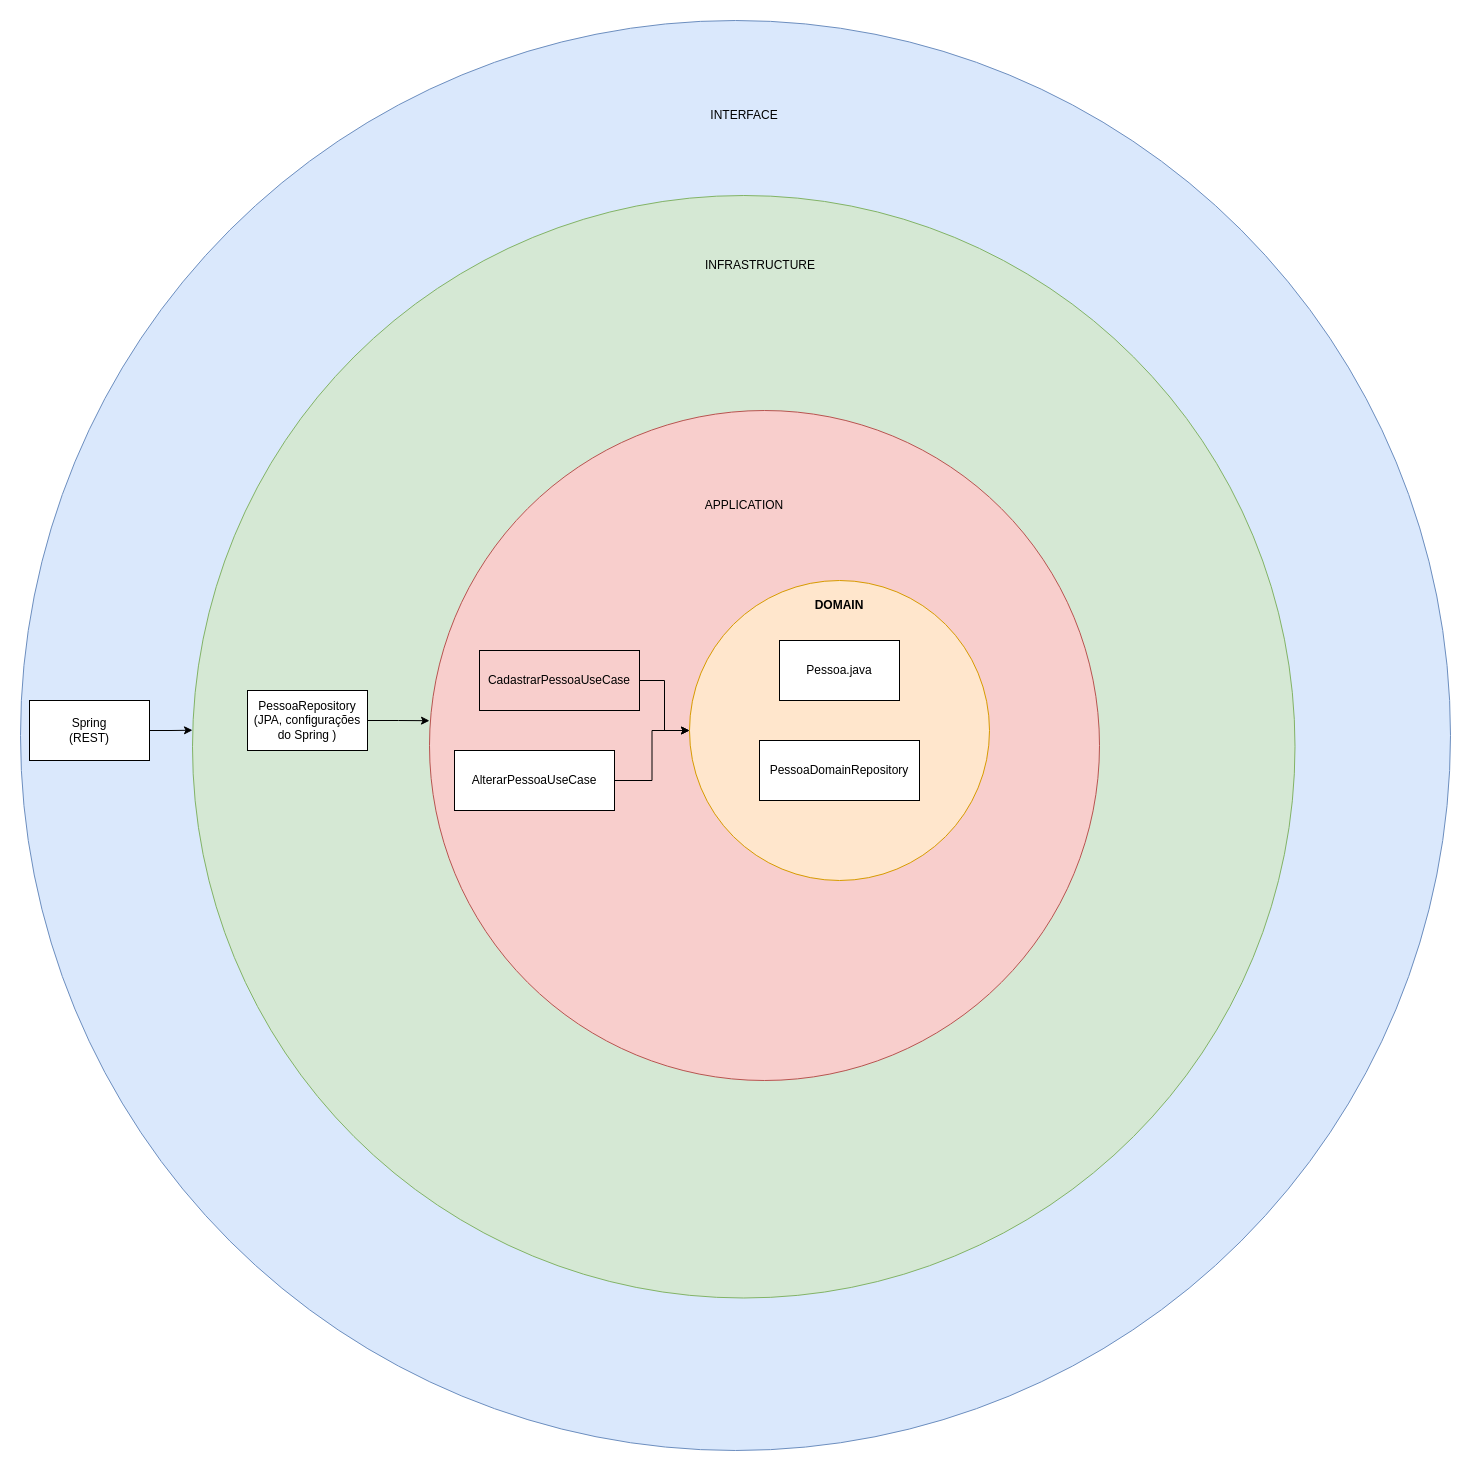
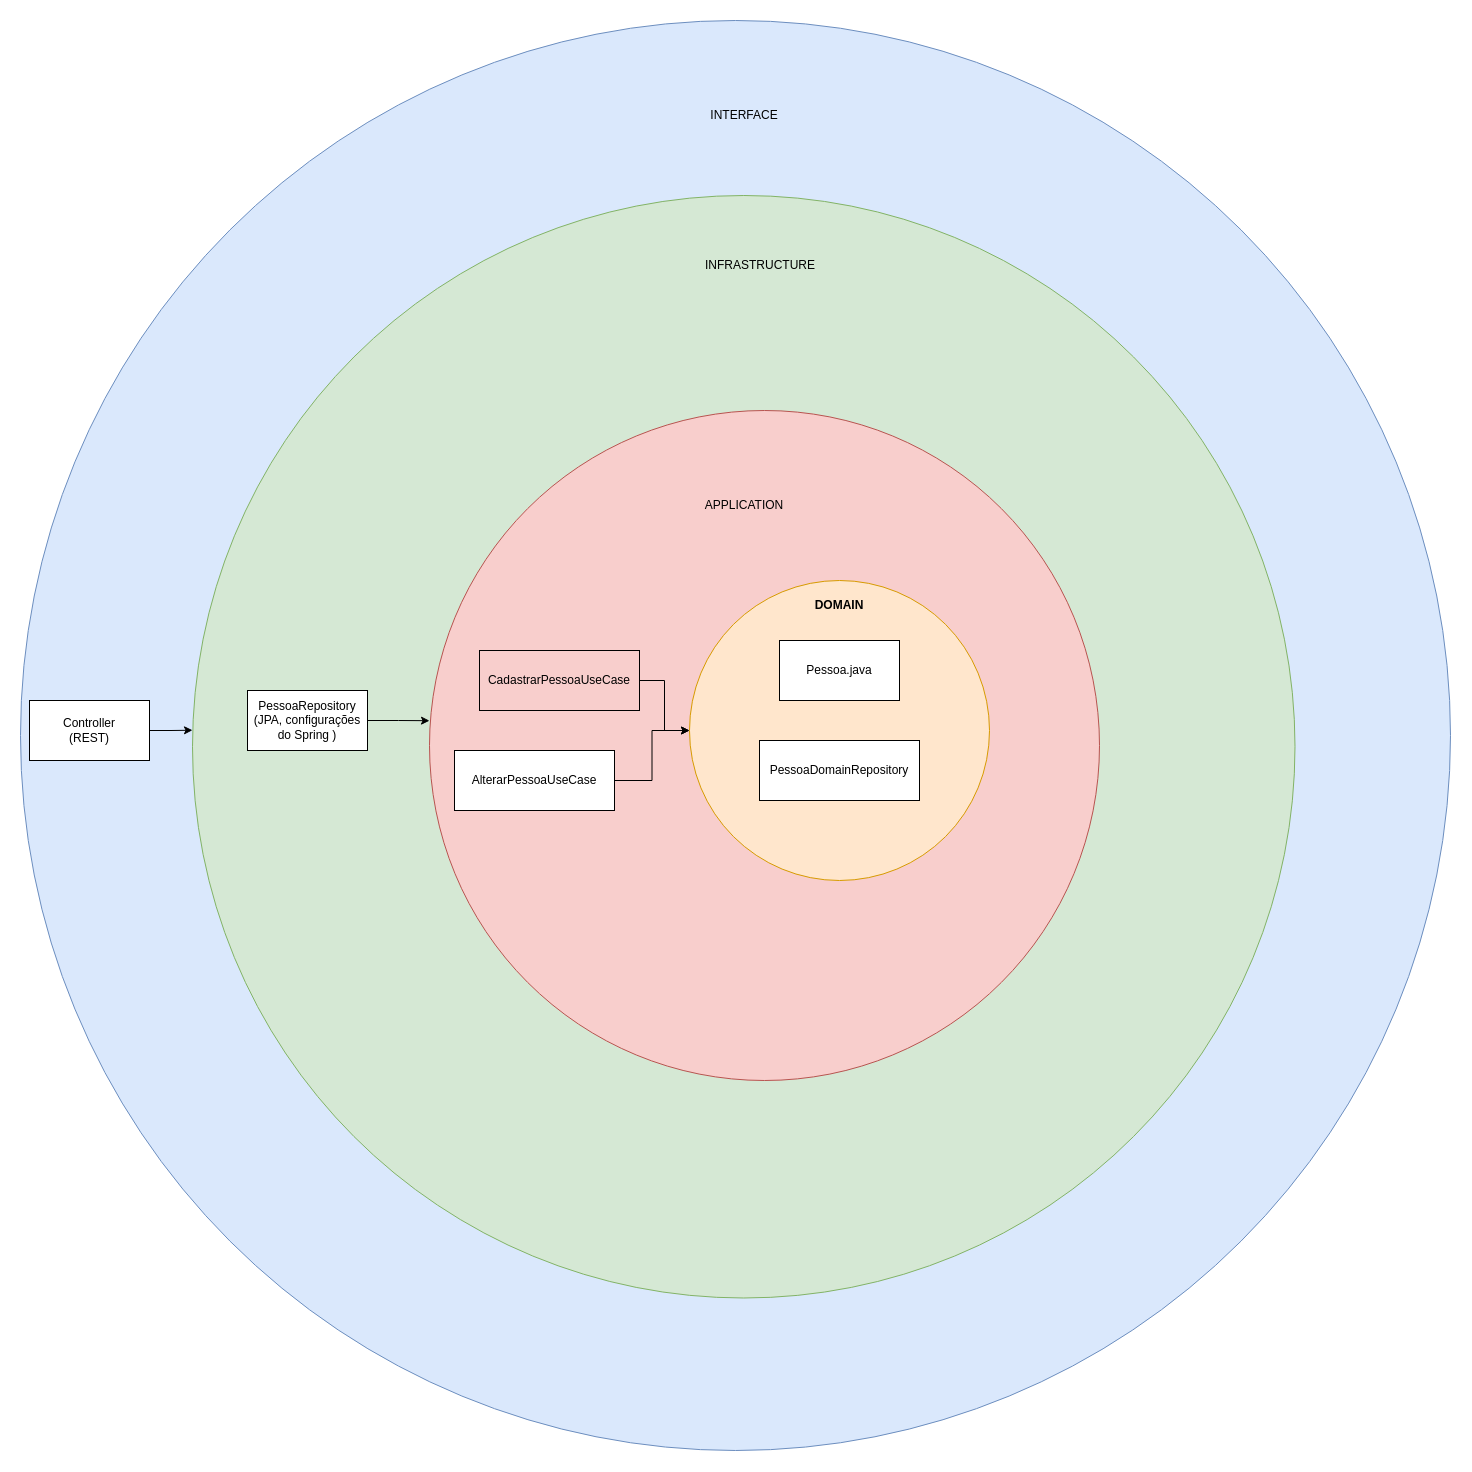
(90, 731) -> (90, 731)
